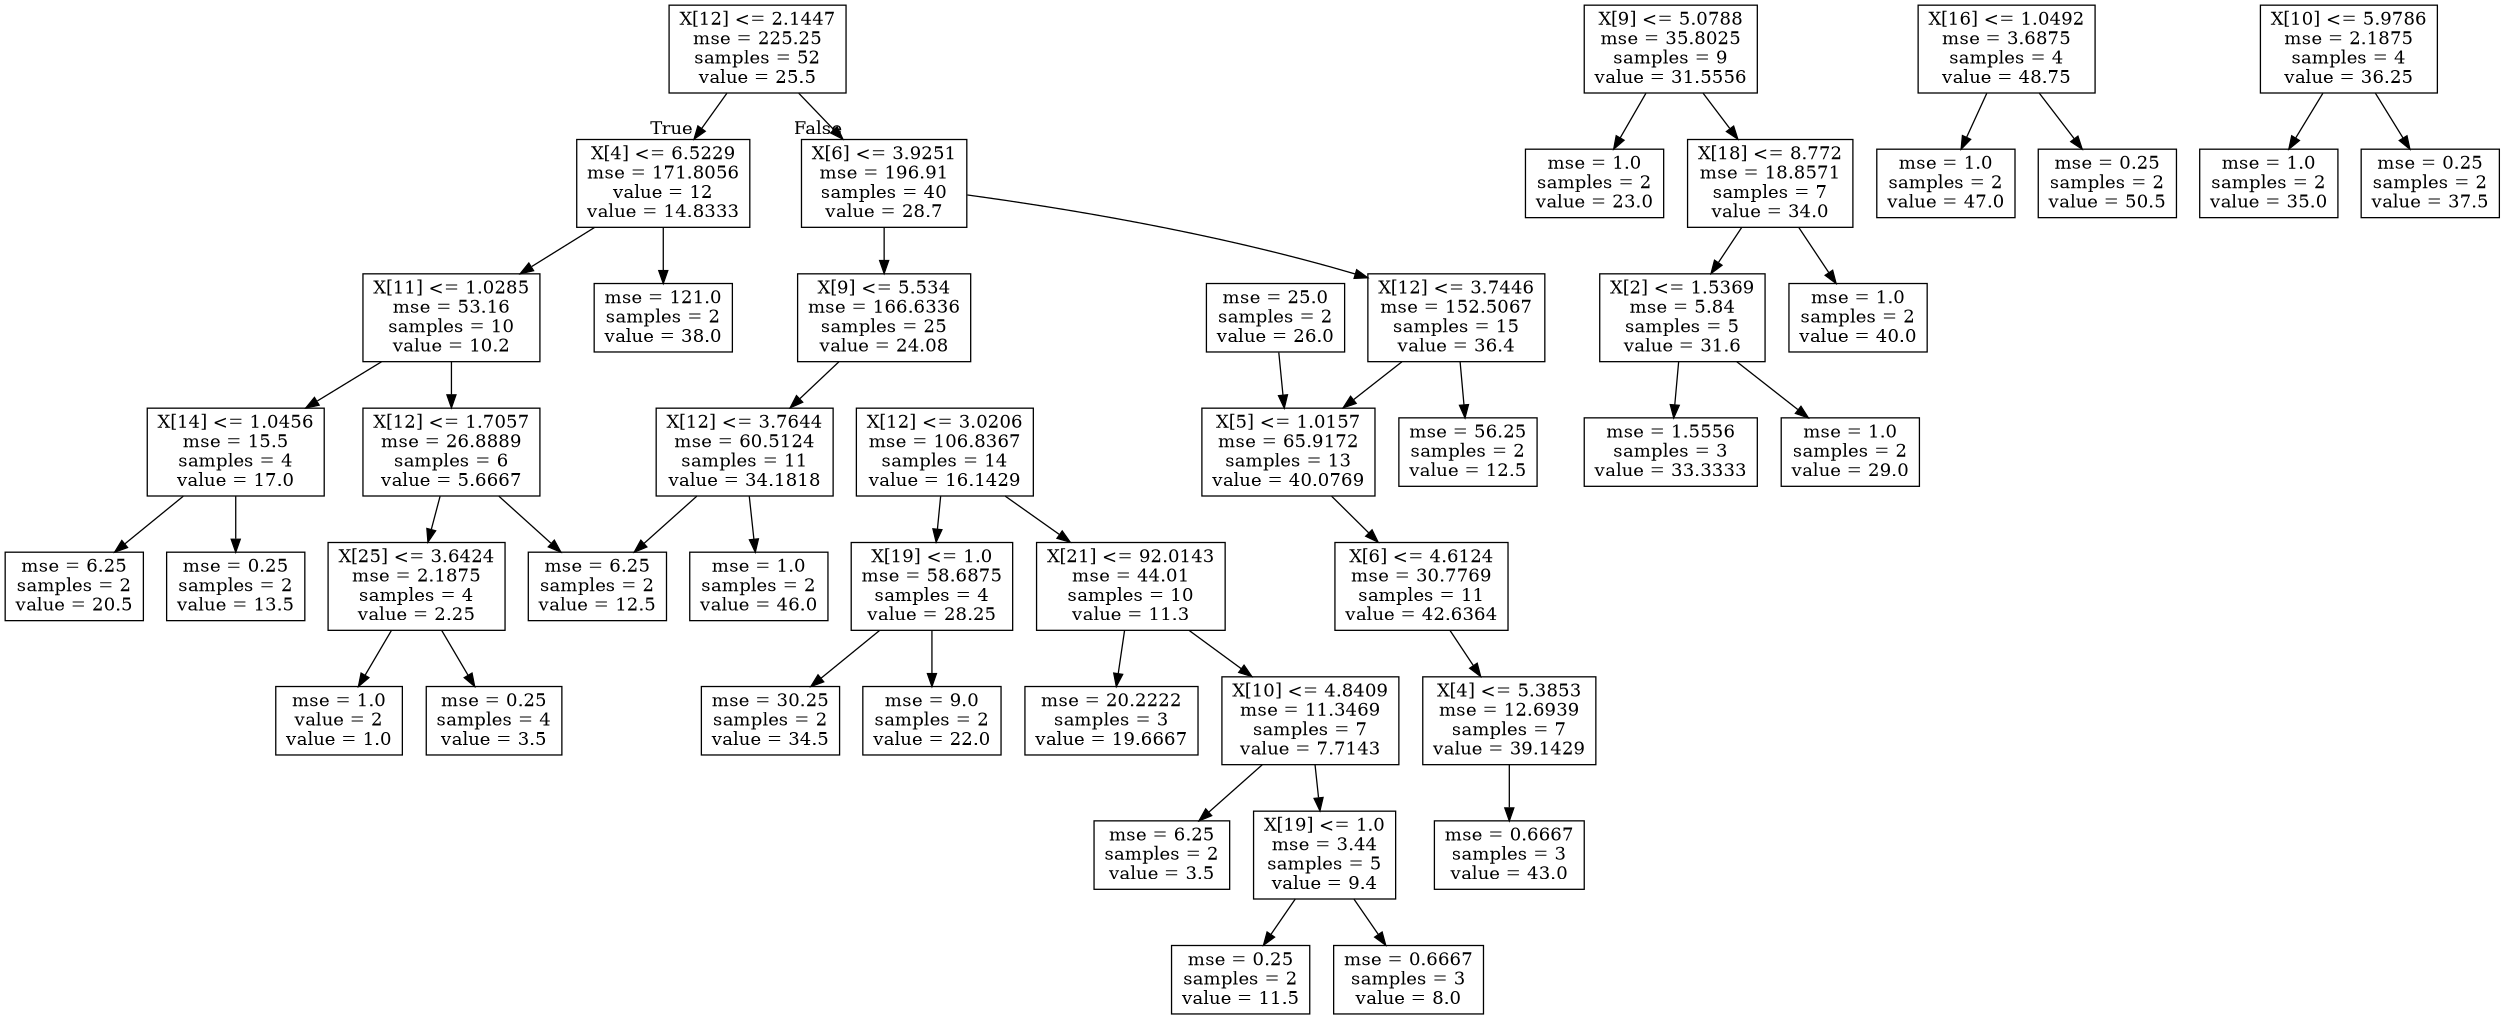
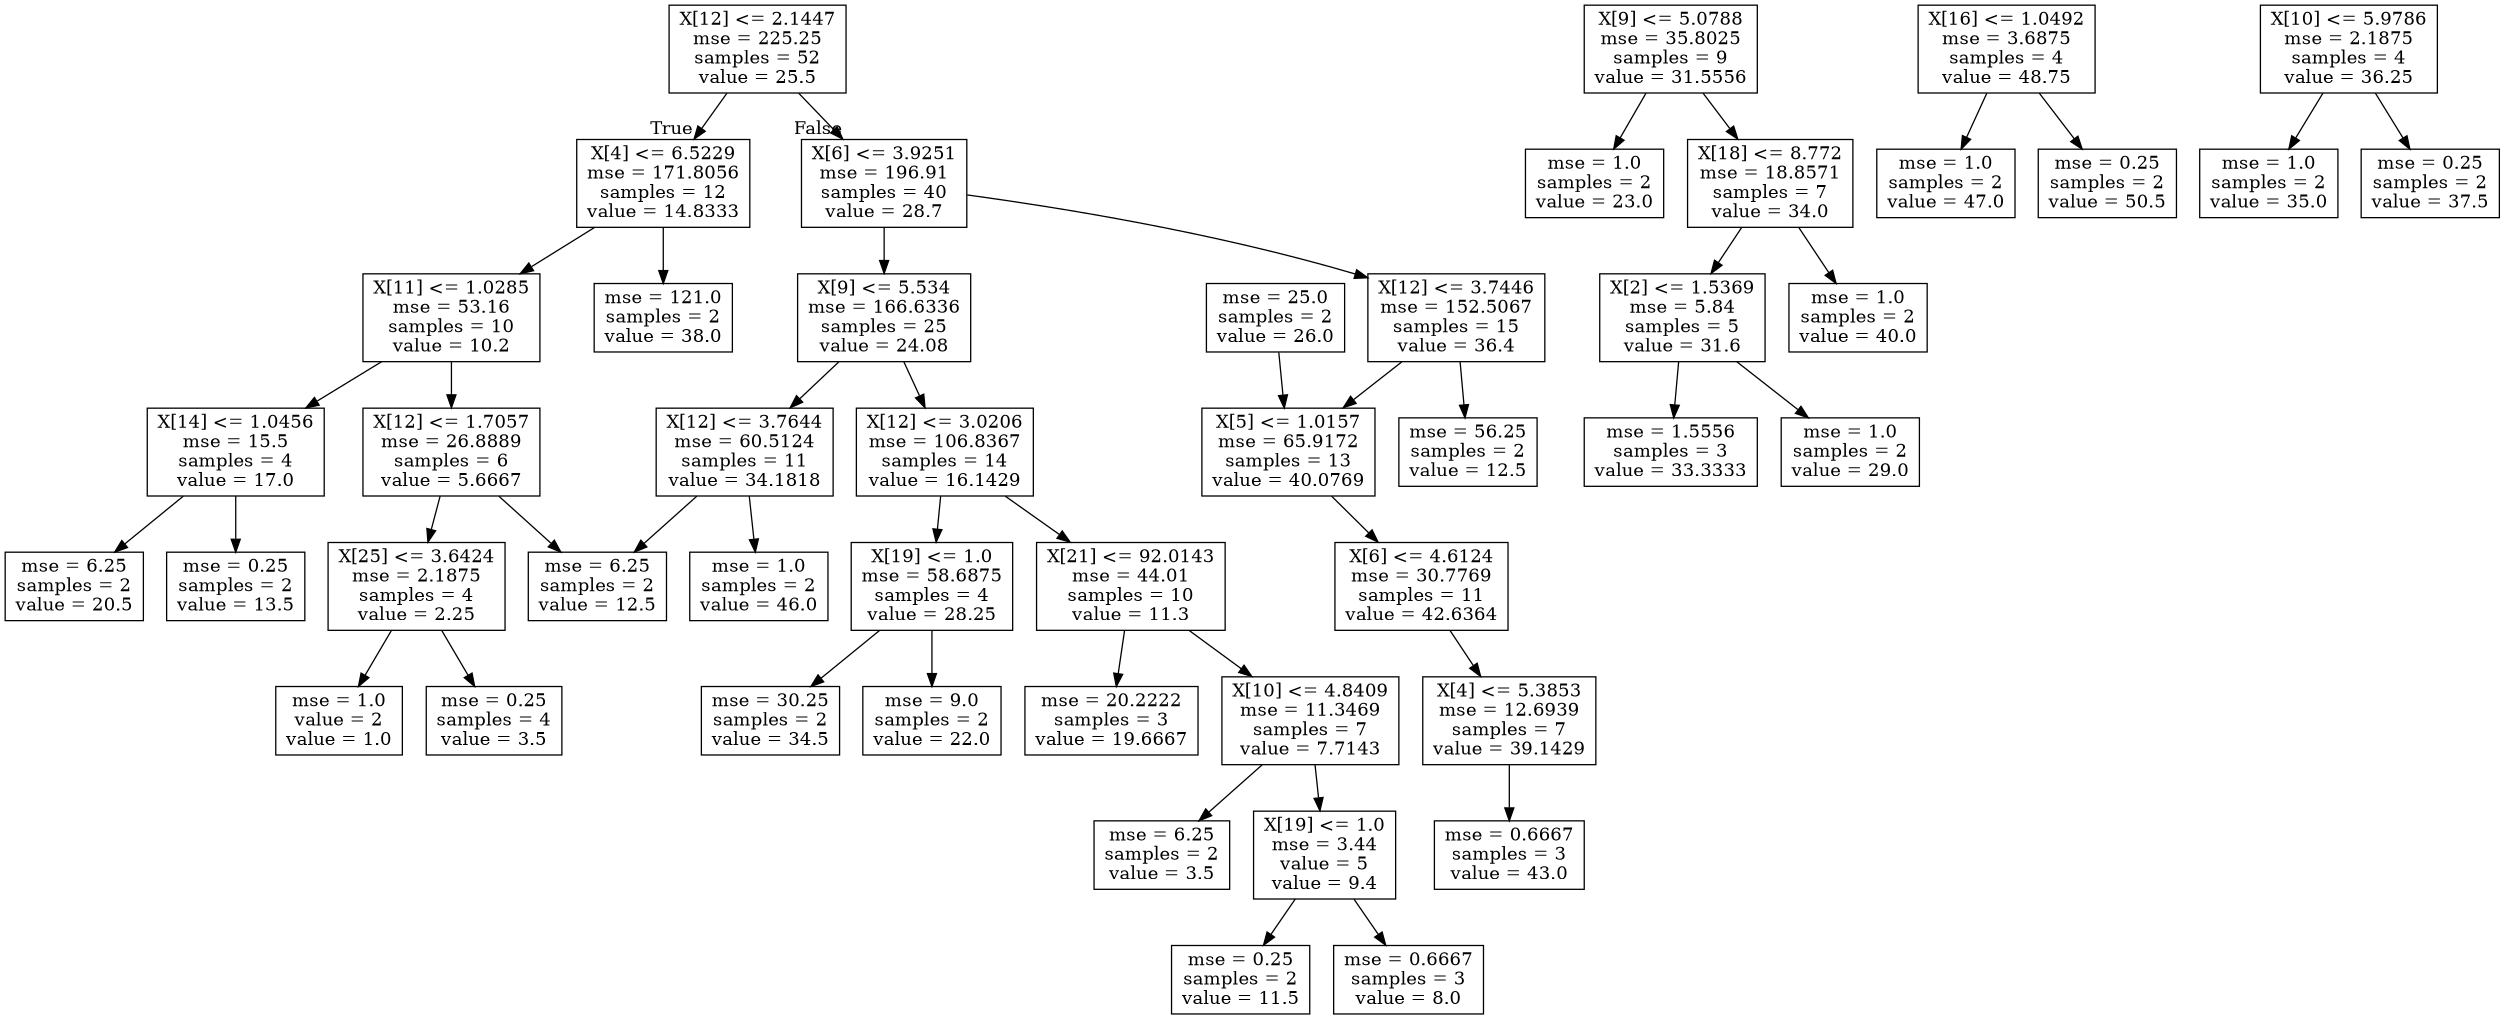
(663, 183) -> (663, 183)
none -> (912, 379)
(1325, 855) -> (1325, 855)
